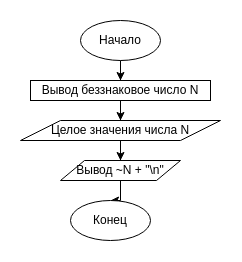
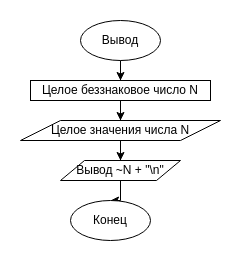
(121, 41) -> (121, 41)
(121, 91) -> (121, 91)
